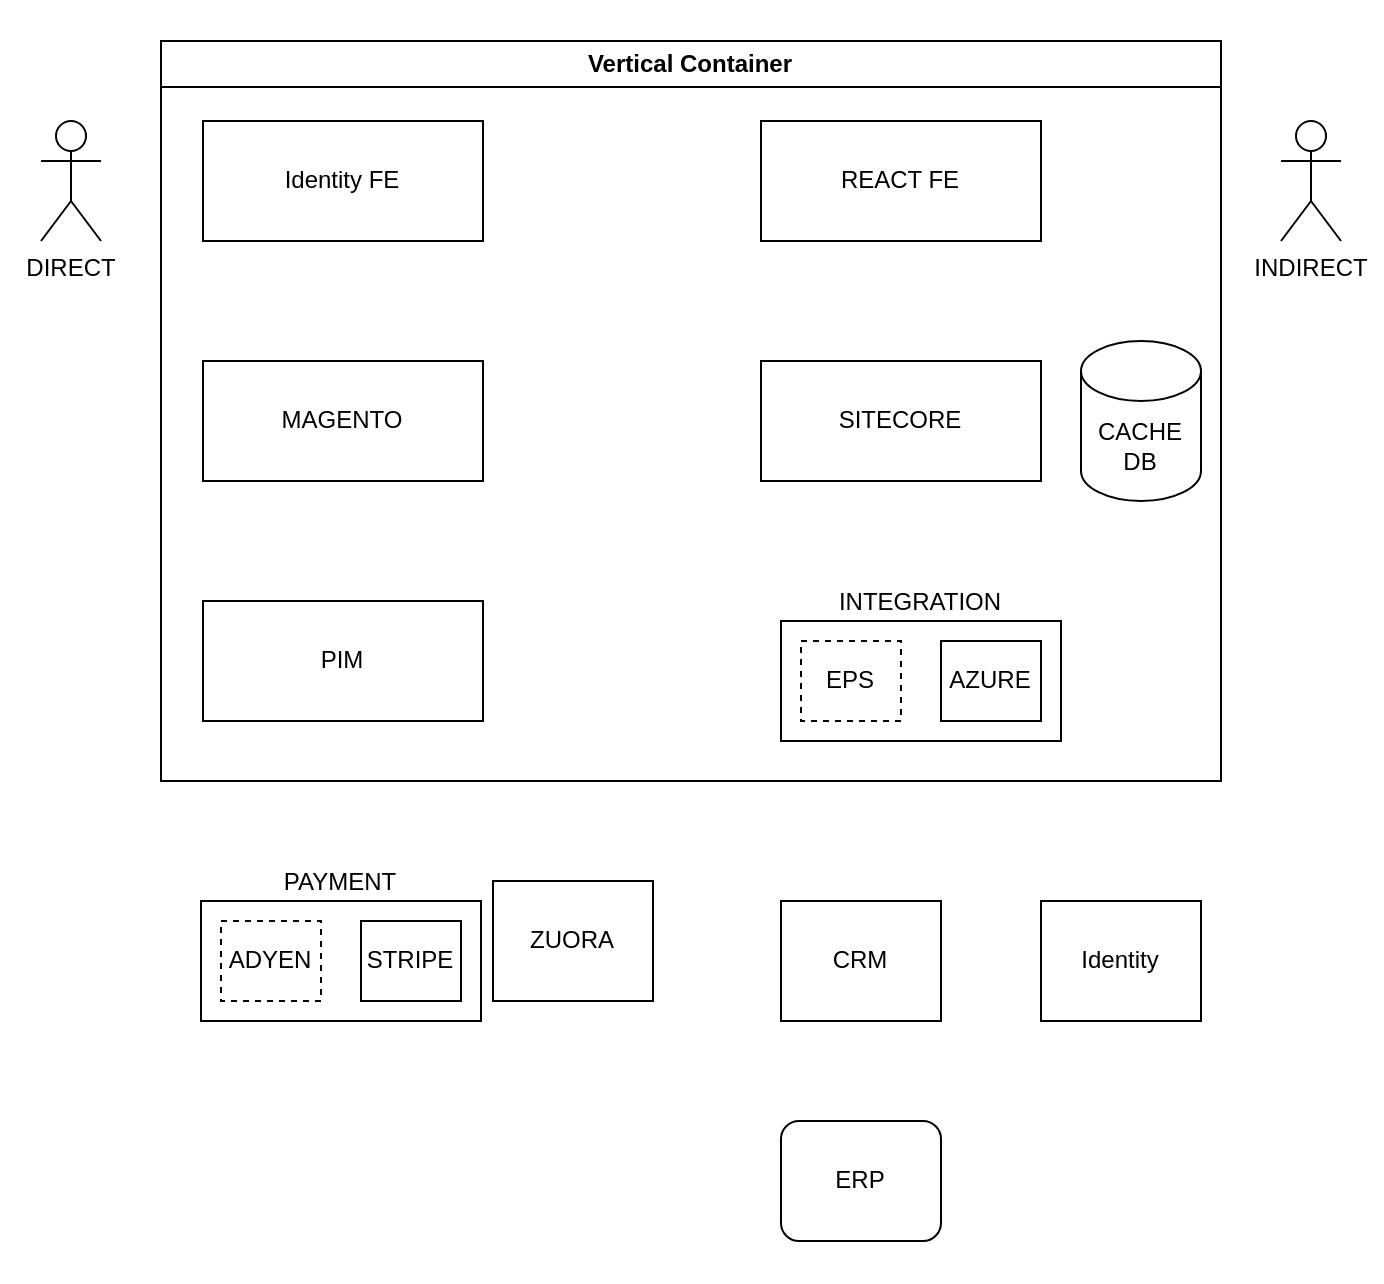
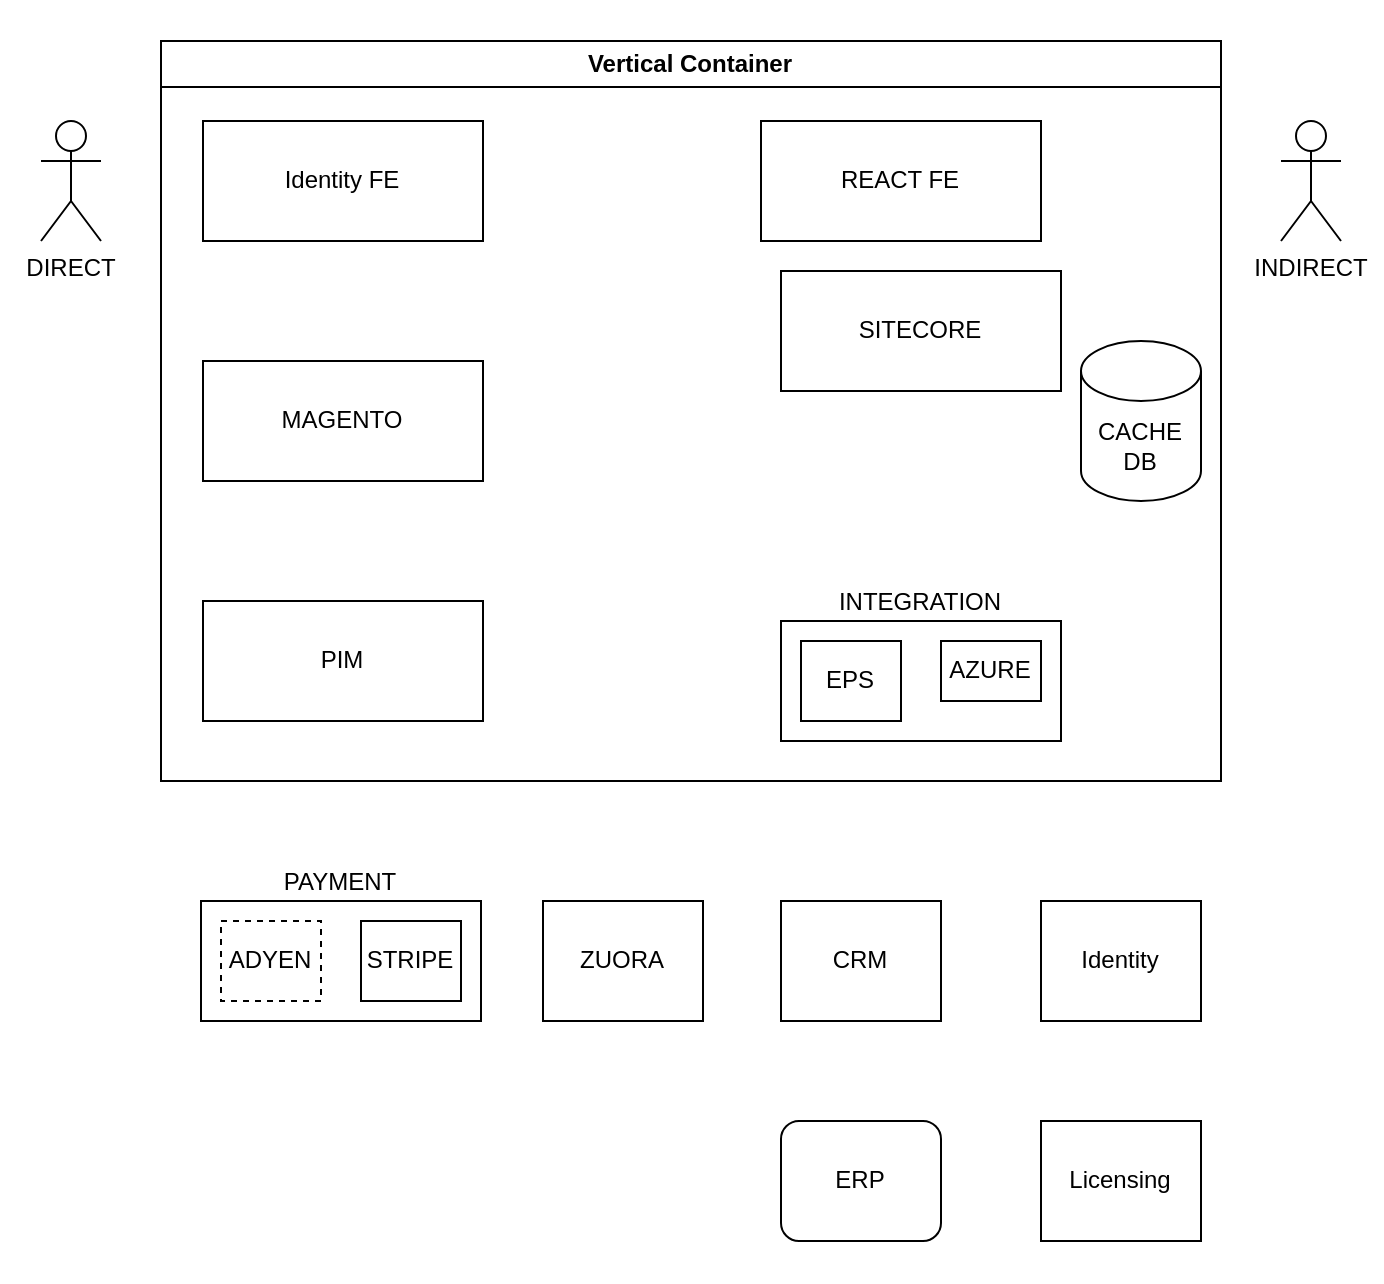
(901, 421) -> (921, 331)
(851, 681) -> (851, 681)
(991, 681) -> (991, 671)
(573, 941) -> (623, 961)
none -> (1121, 1181)
